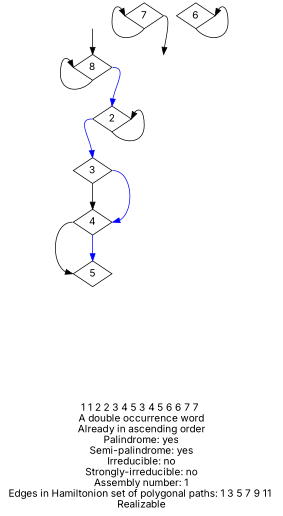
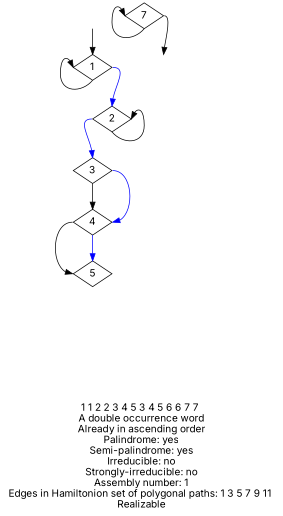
(196, 16) -> none
(93, 67) -> (93, 67)
